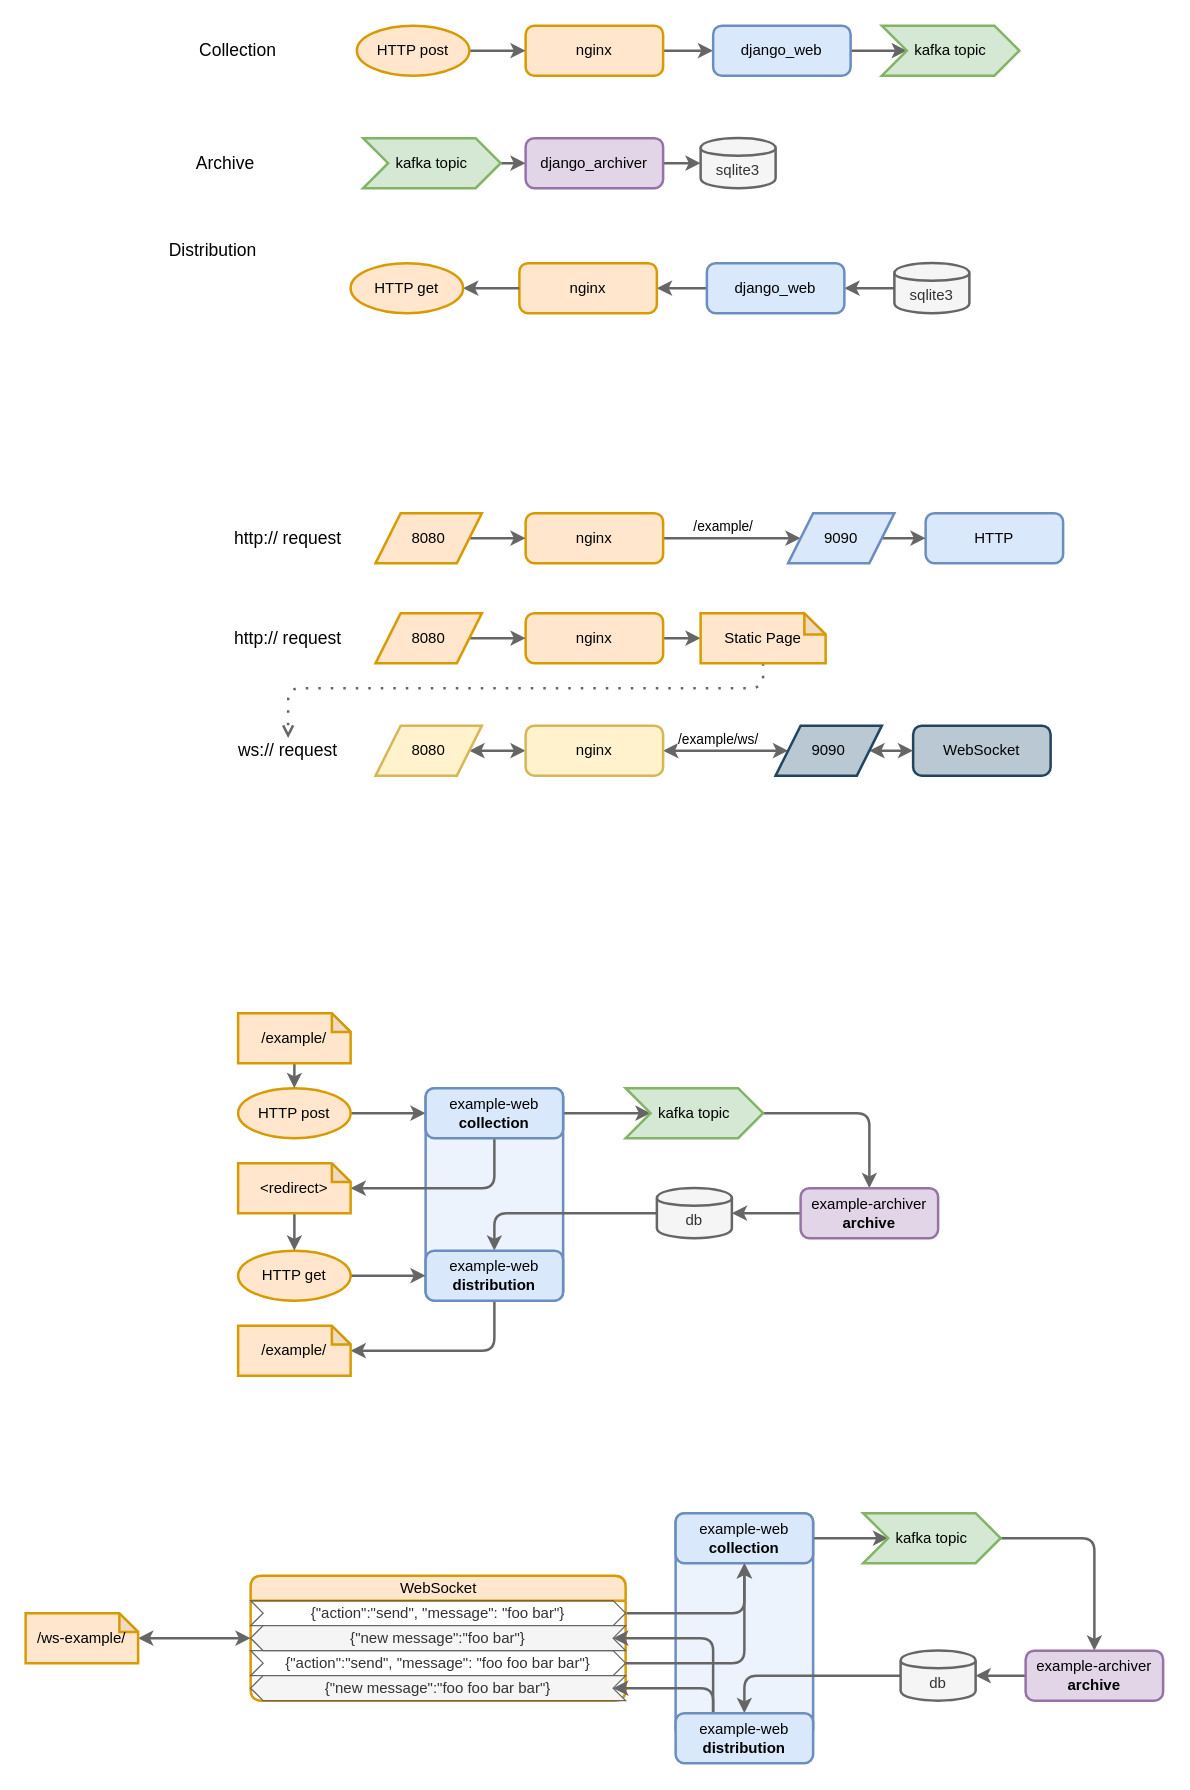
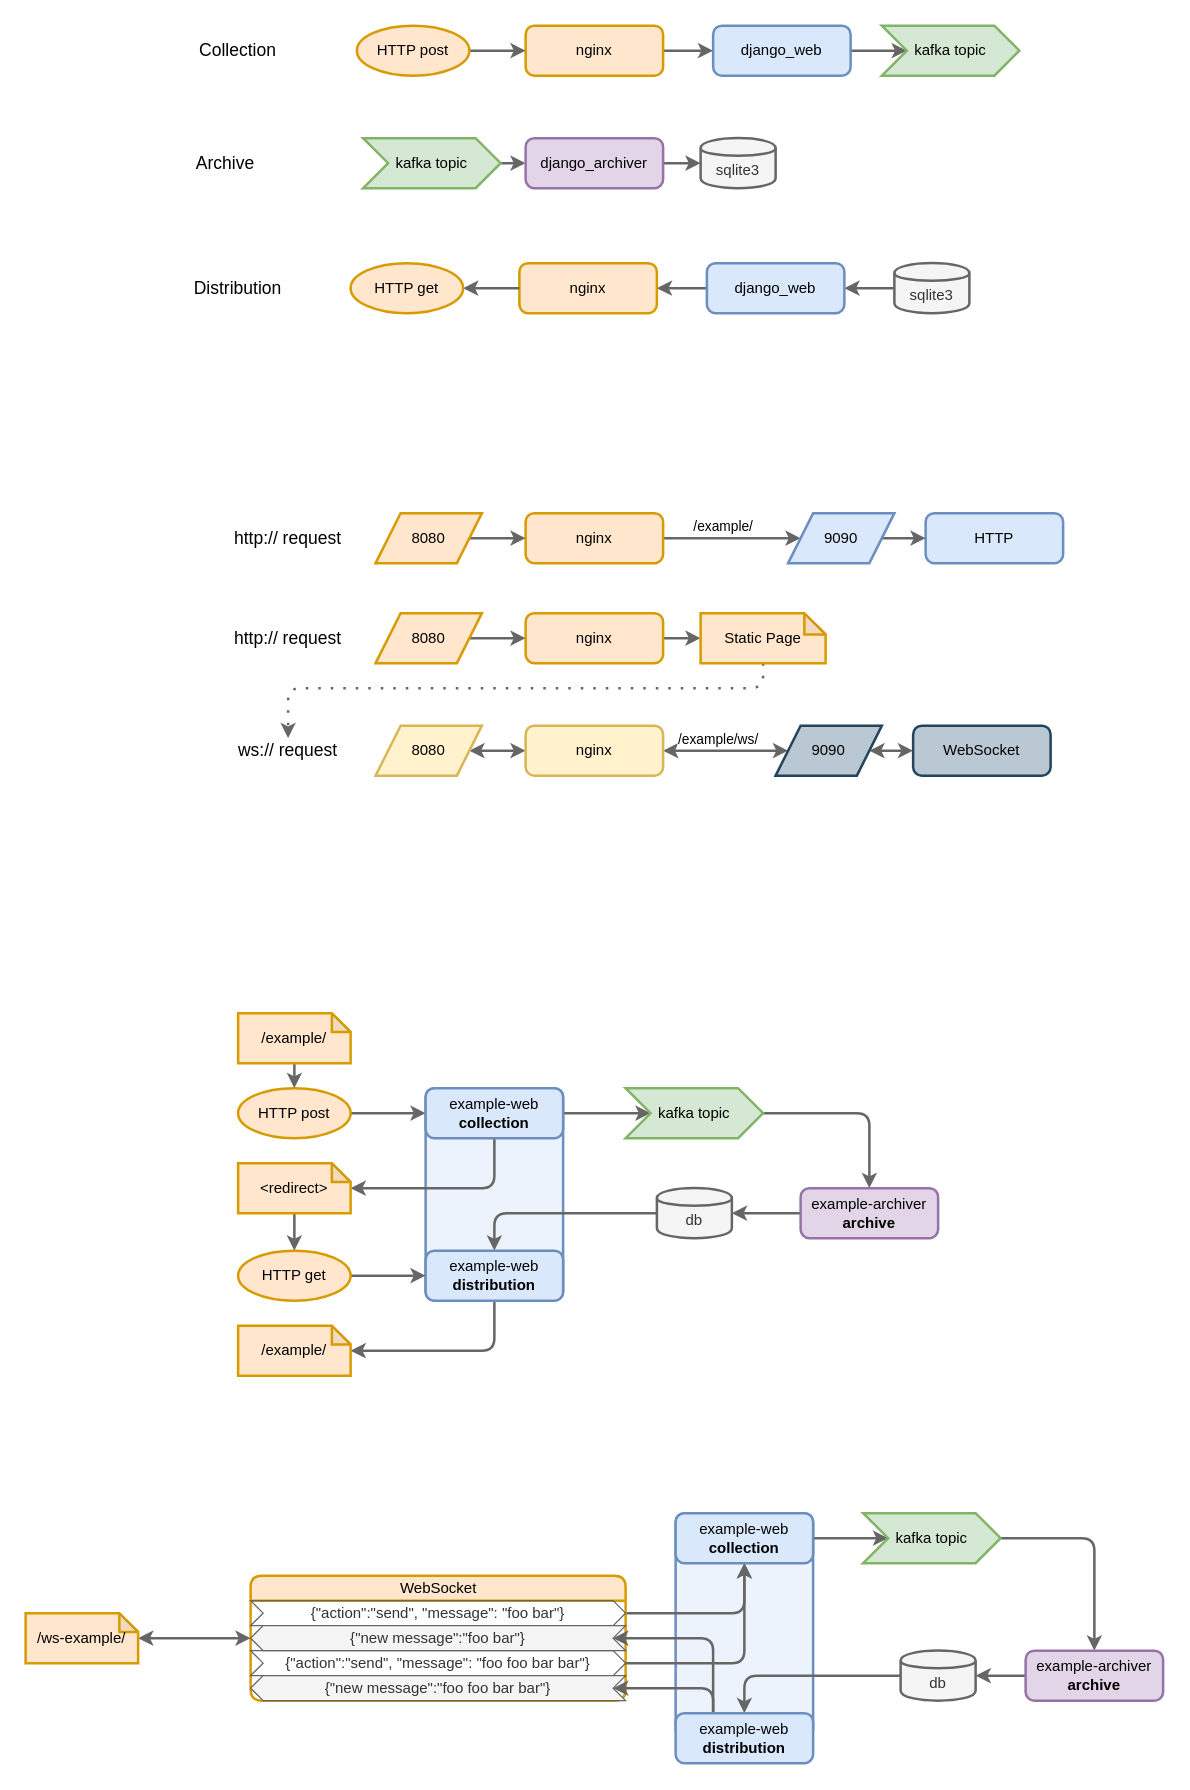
(213, 251) -> (238, 288)
(288, 727) -> (288, 725)
